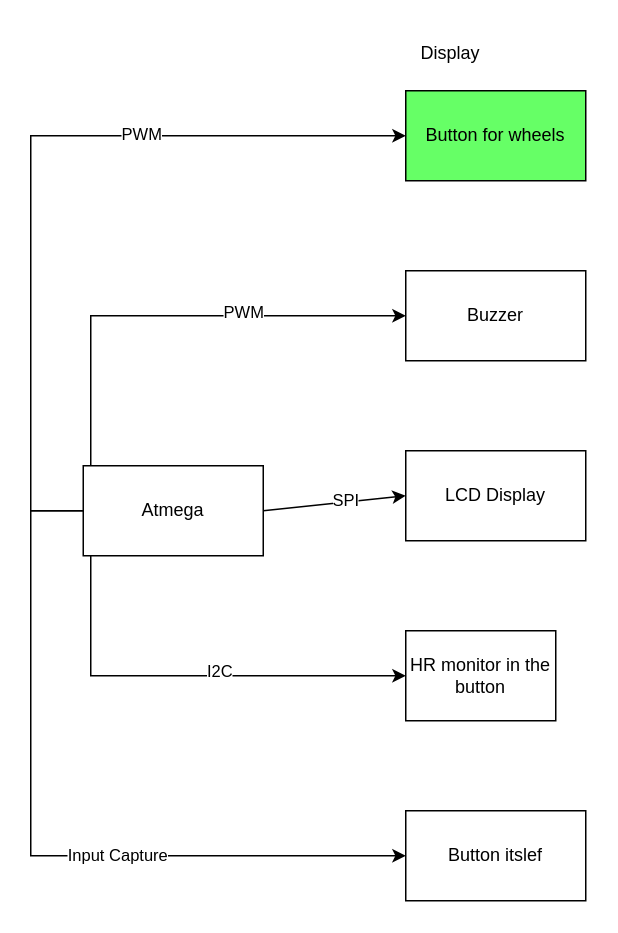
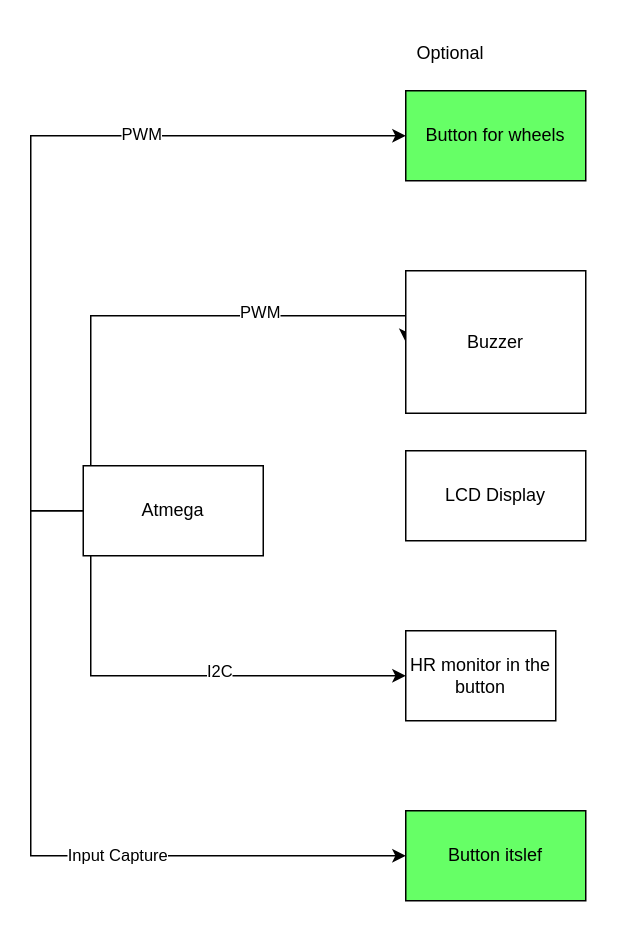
(451, 53) -> (451, 53)
(496, 316) -> (496, 342)
(329, 504) -> none
(496, 856) -> (496, 856)
